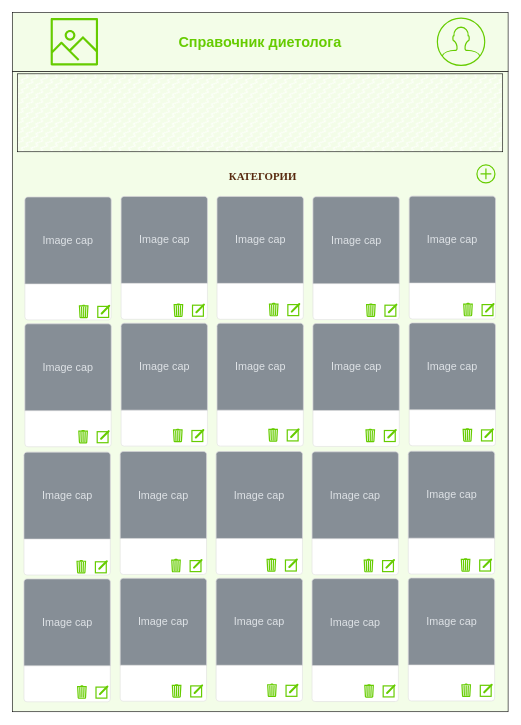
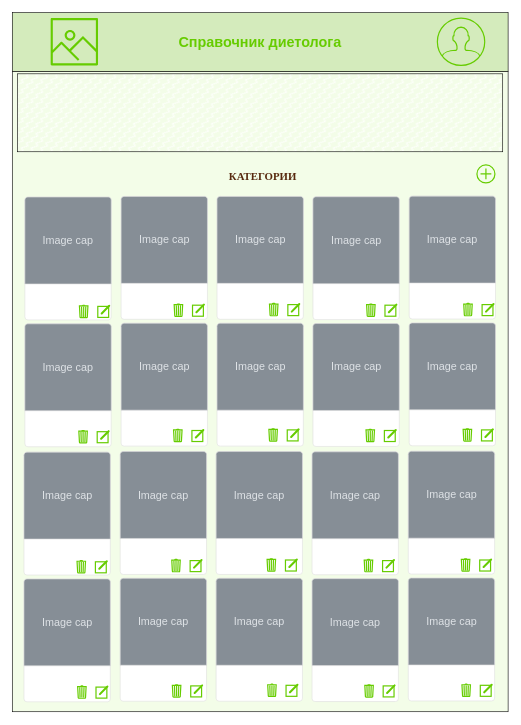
(260, 42) -> (260, 42)
